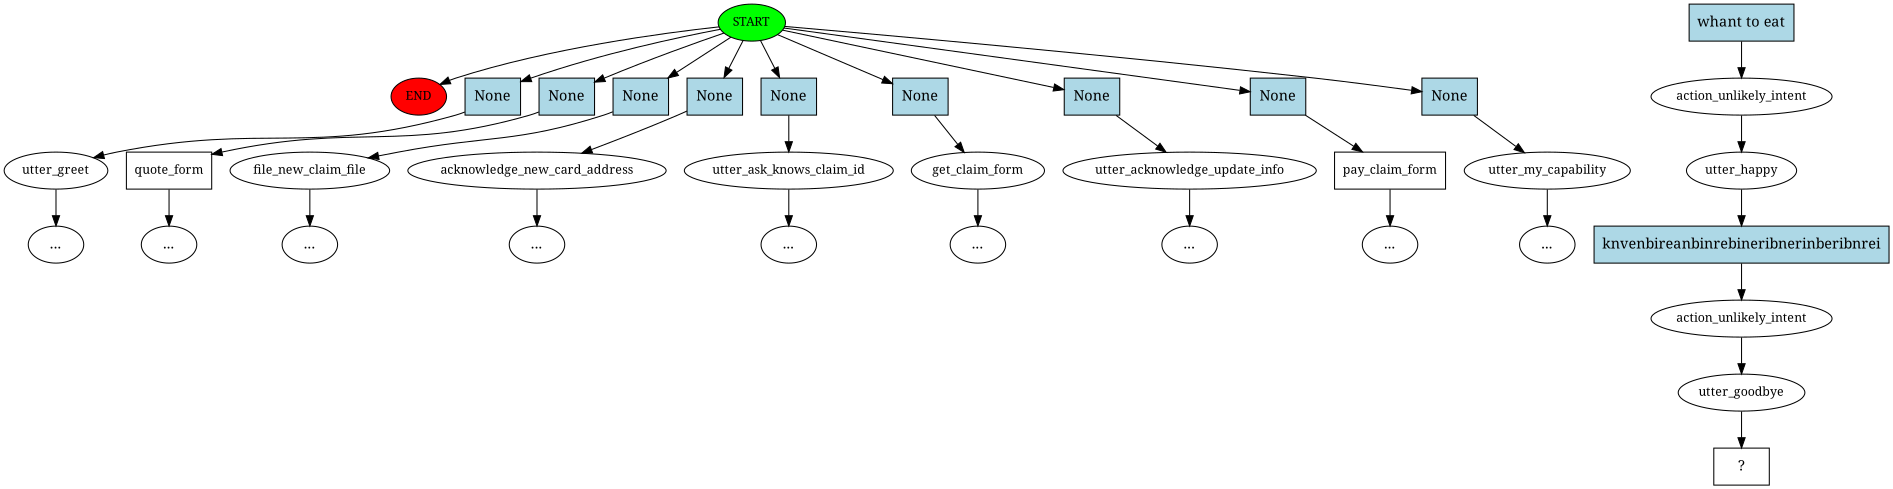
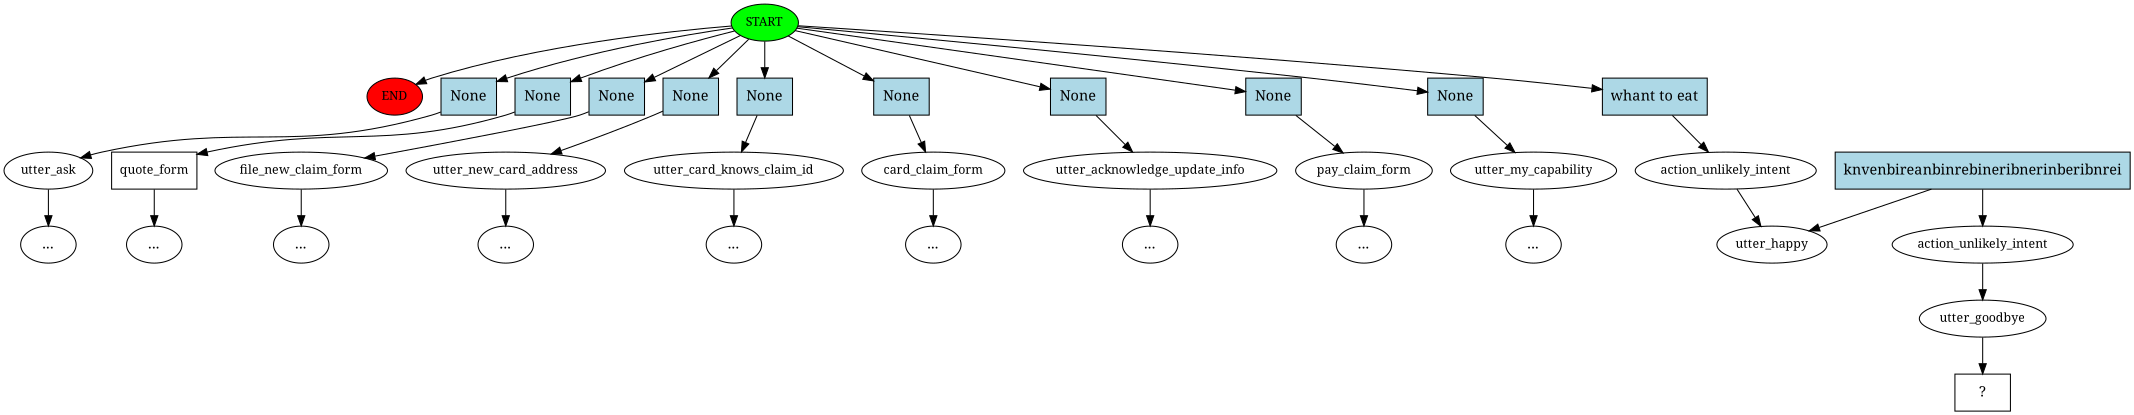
none -> (1195, 54)
(56, 171) -> (48, 171)
(310, 171) -> (301, 171)
(537, 171) -> (506, 171)
(789, 171) -> (734, 171)
(978, 171) -> (933, 171)
(1390, 171) -> (1364, 171)
(1742, 203) -> (1875, 208)
